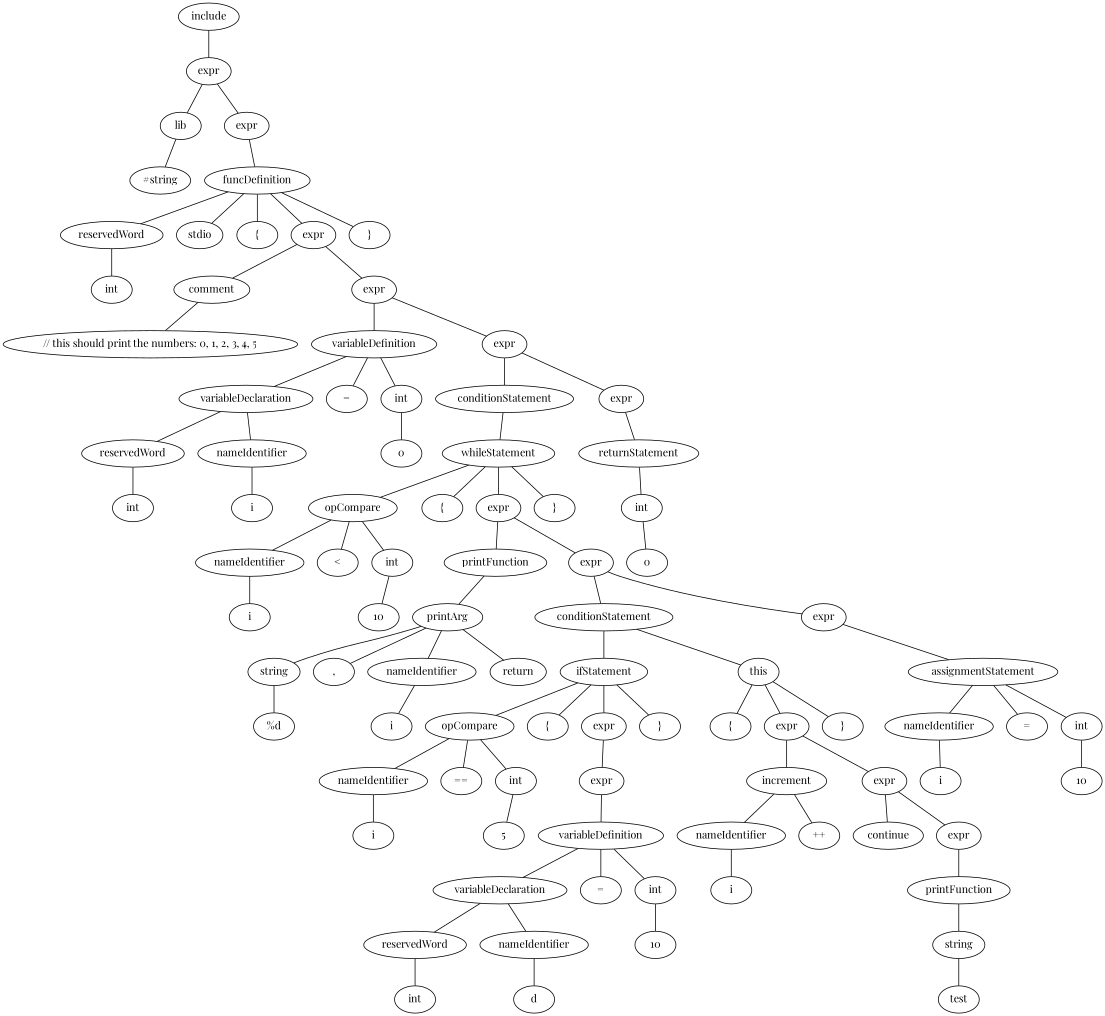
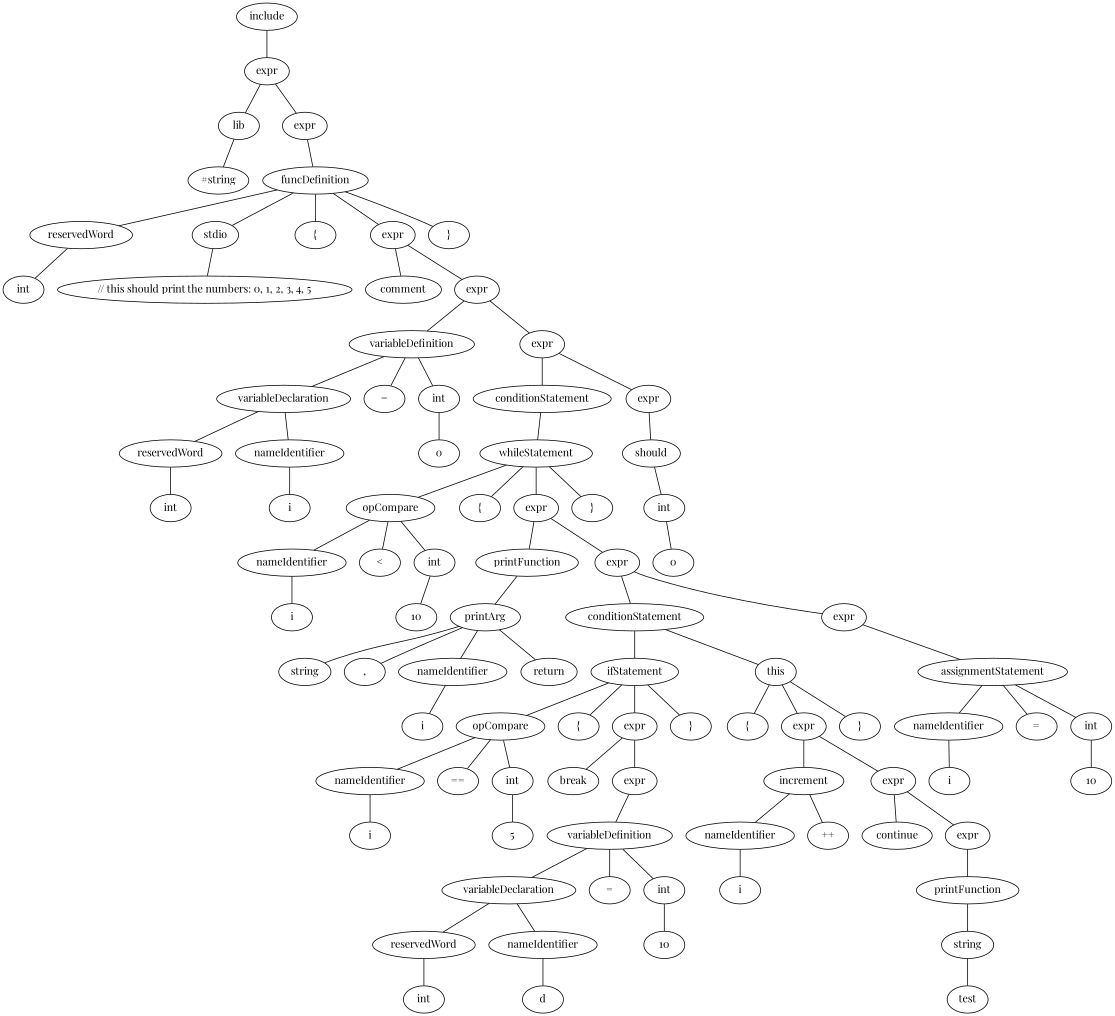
(182, 317) -> (210, 262)
(639, 453) -> (651, 453)
(274, 726) -> none
none -> (573, 781)
